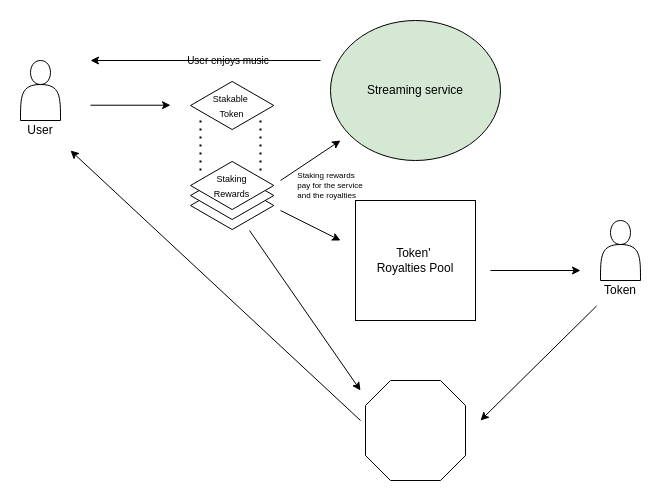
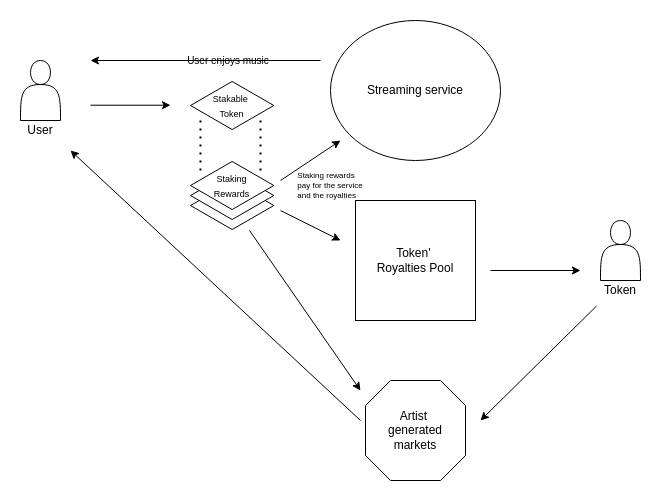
(416, 91) -> (416, 91)
none -> (416, 431)
